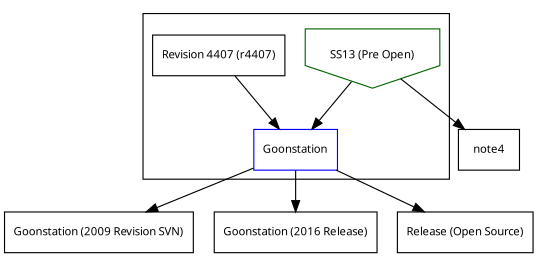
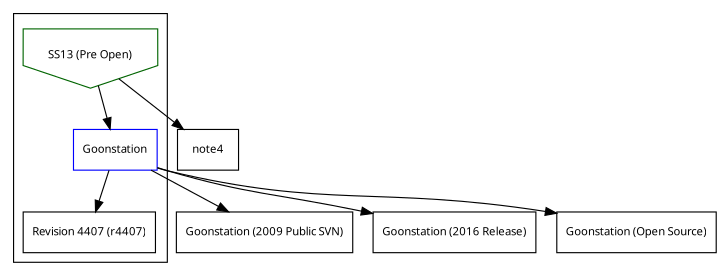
(253, 98) -> (104, 186)
(99, 232) -> (265, 232)
(465, 232) -> (637, 232)
